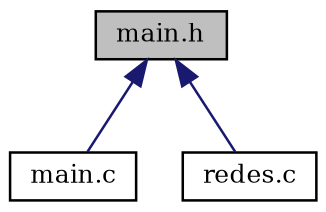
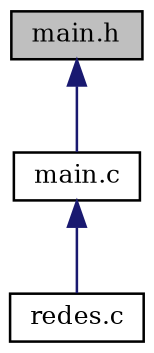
(213, 117) -> (77, 260)
